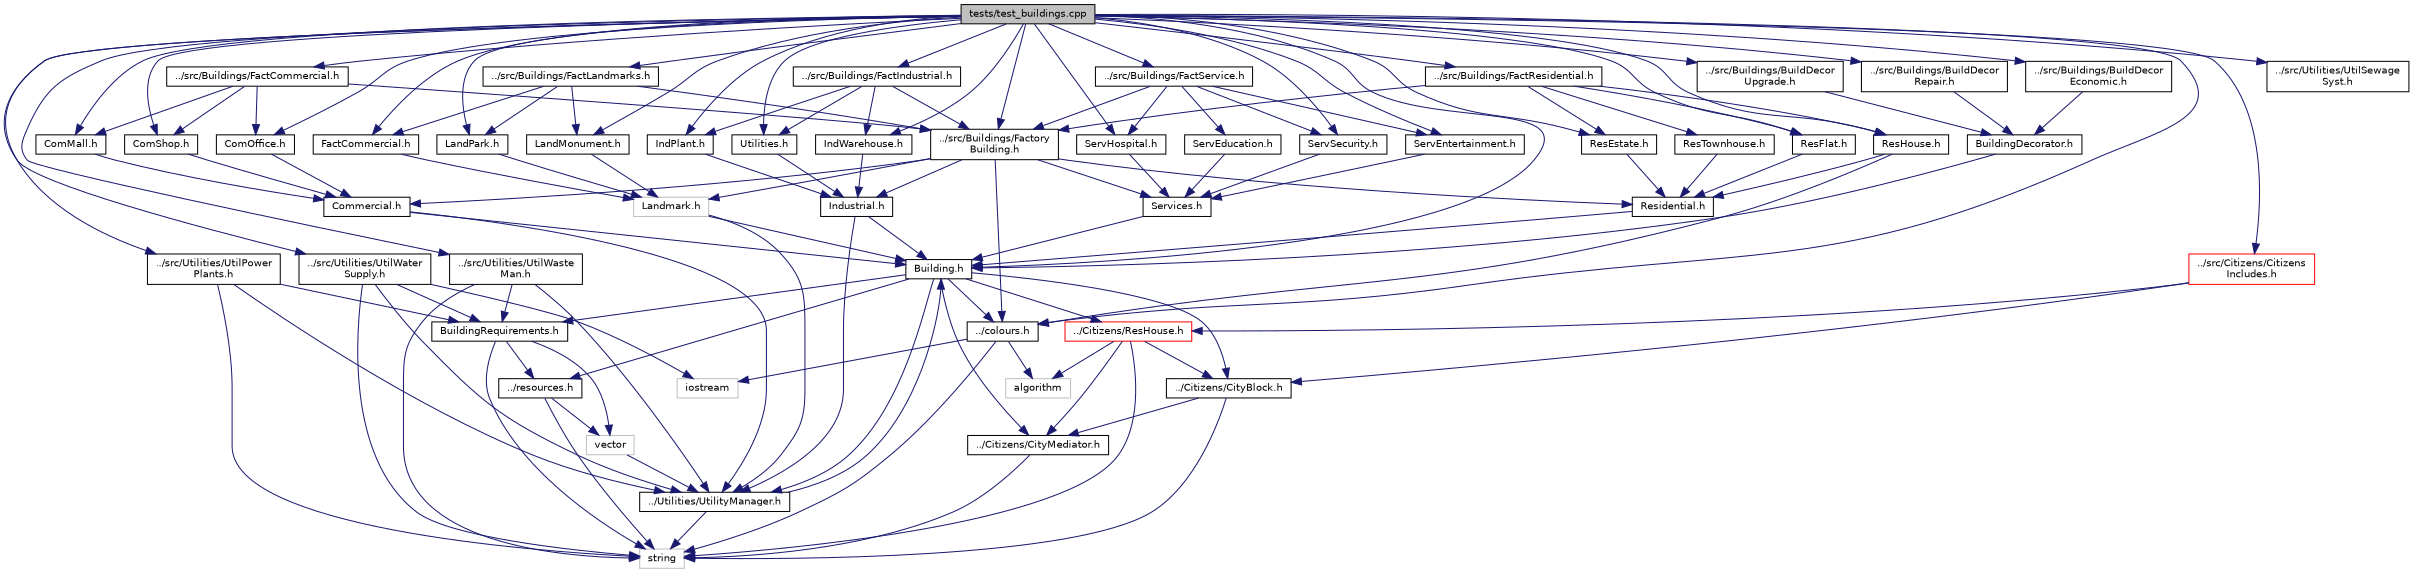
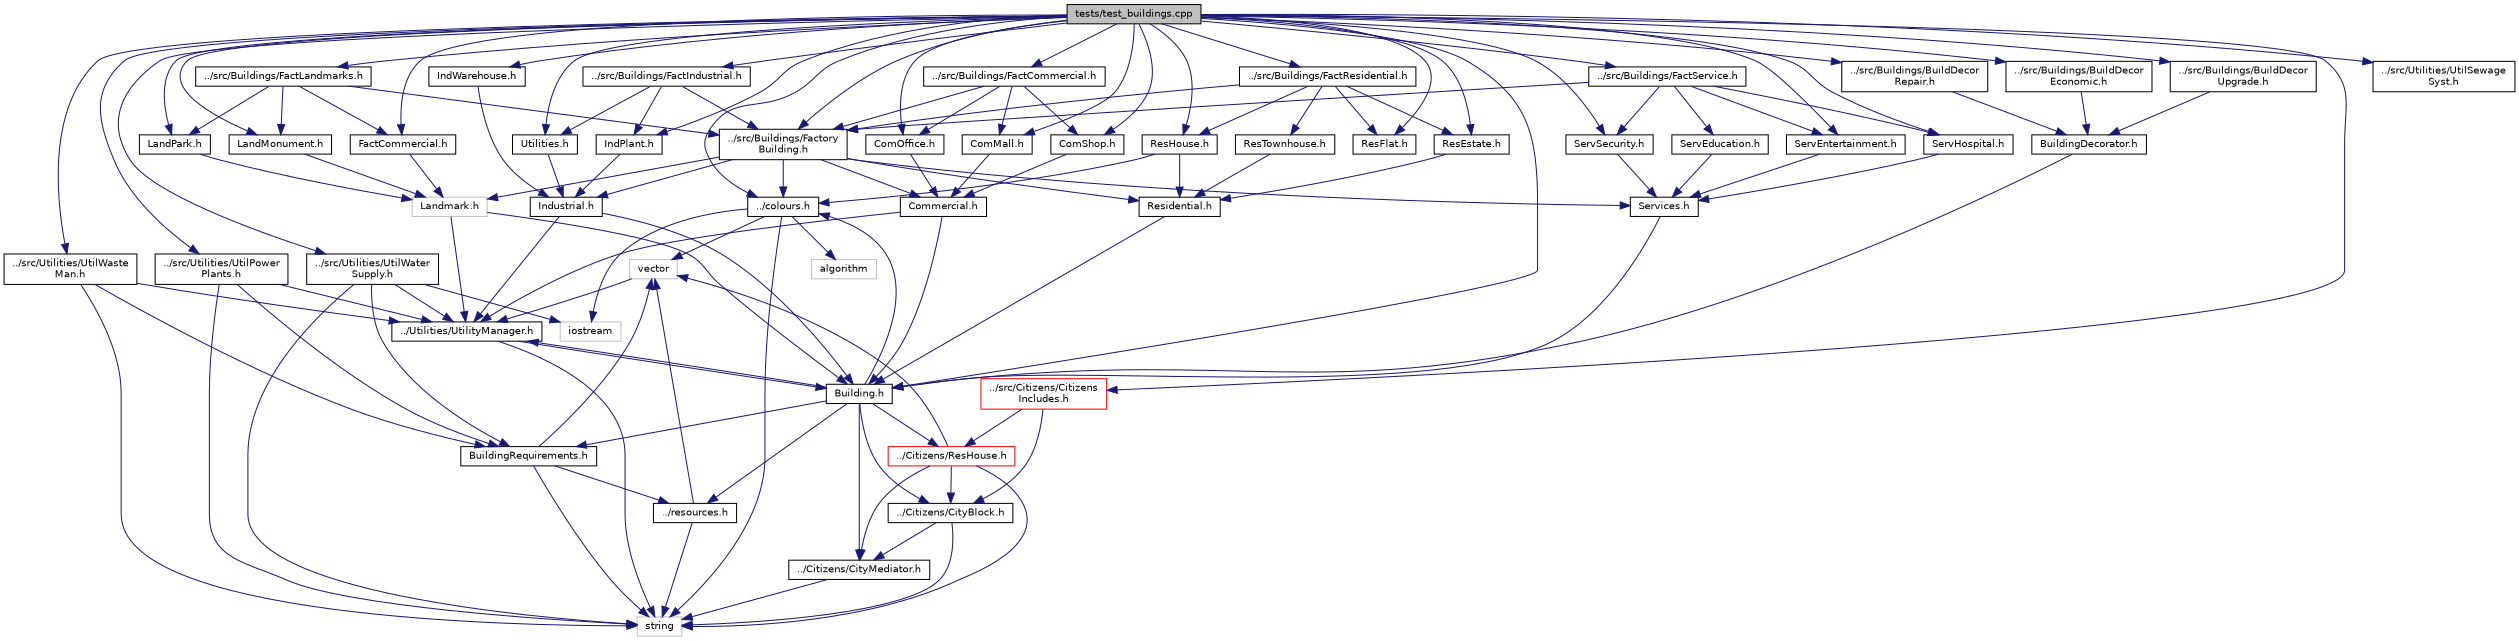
(871, 105) -> none
(1753, 174) -> none
none -> (723, 236)
(1088, 357) -> (837, 335)
